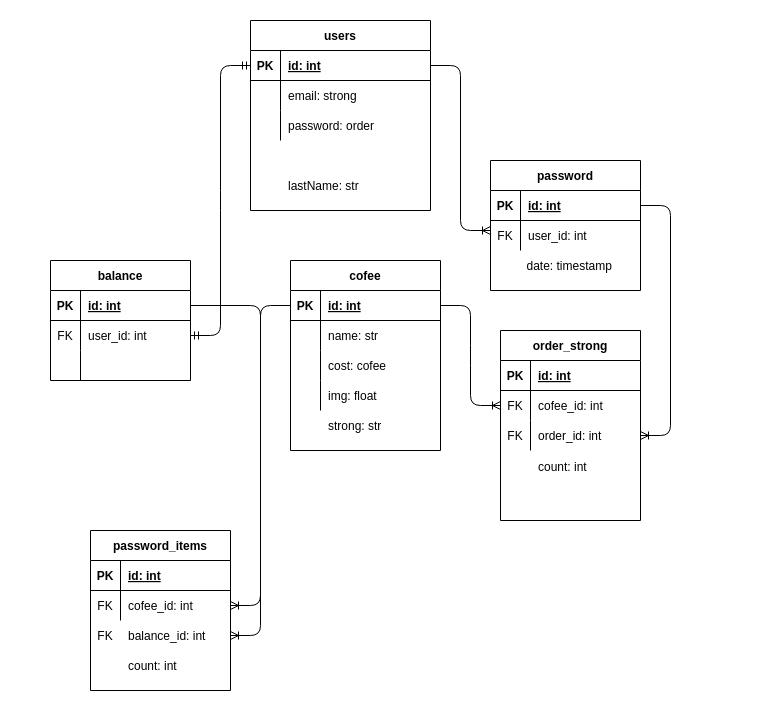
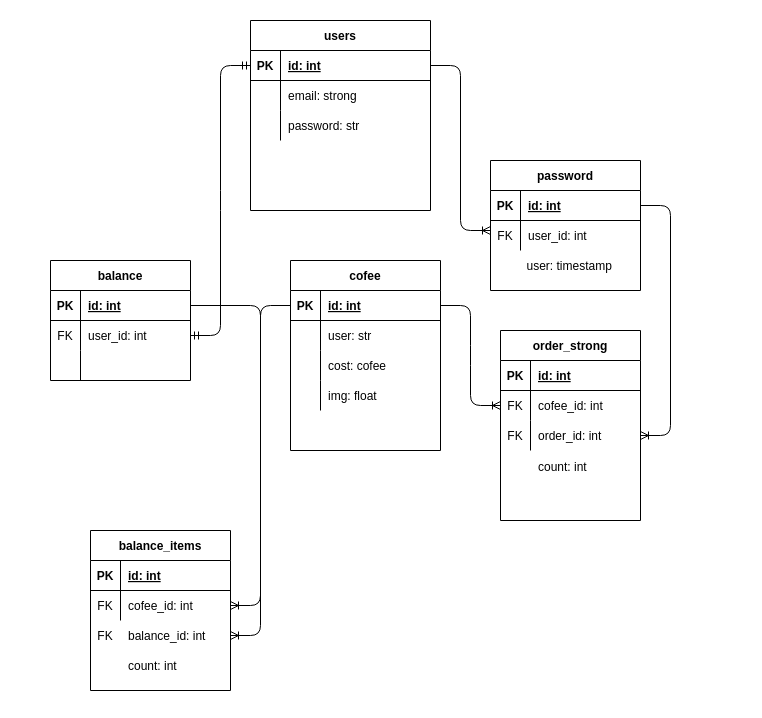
(335, 126) -> (329, 126)
(336, 186) -> none
(572, 266) -> (572, 266)
(355, 336) -> (355, 336)
(381, 426) -> none
(160, 546) -> (160, 546)
